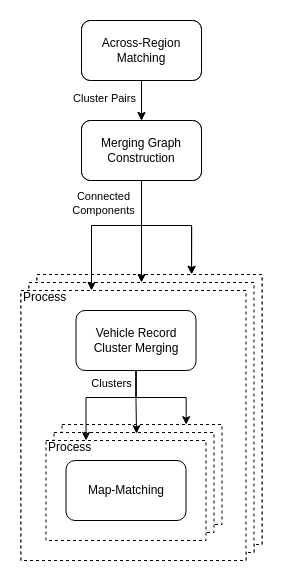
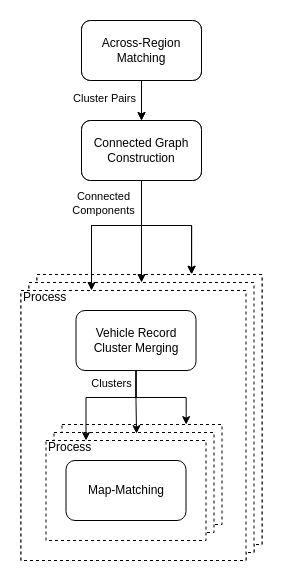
(142, 151) -> (142, 151)
